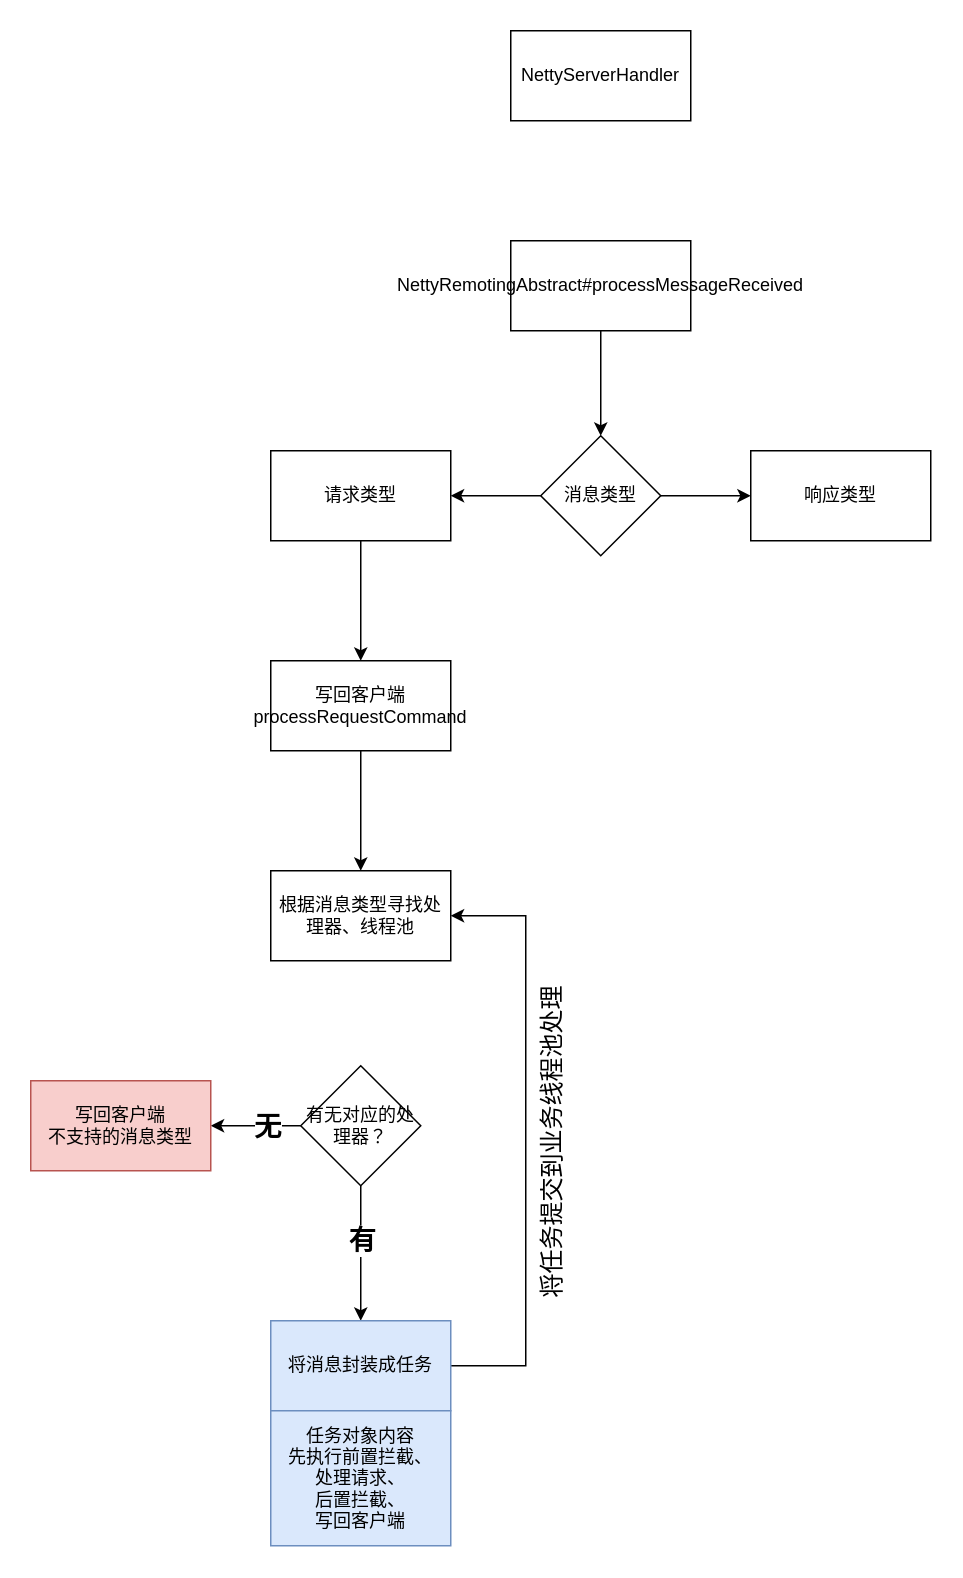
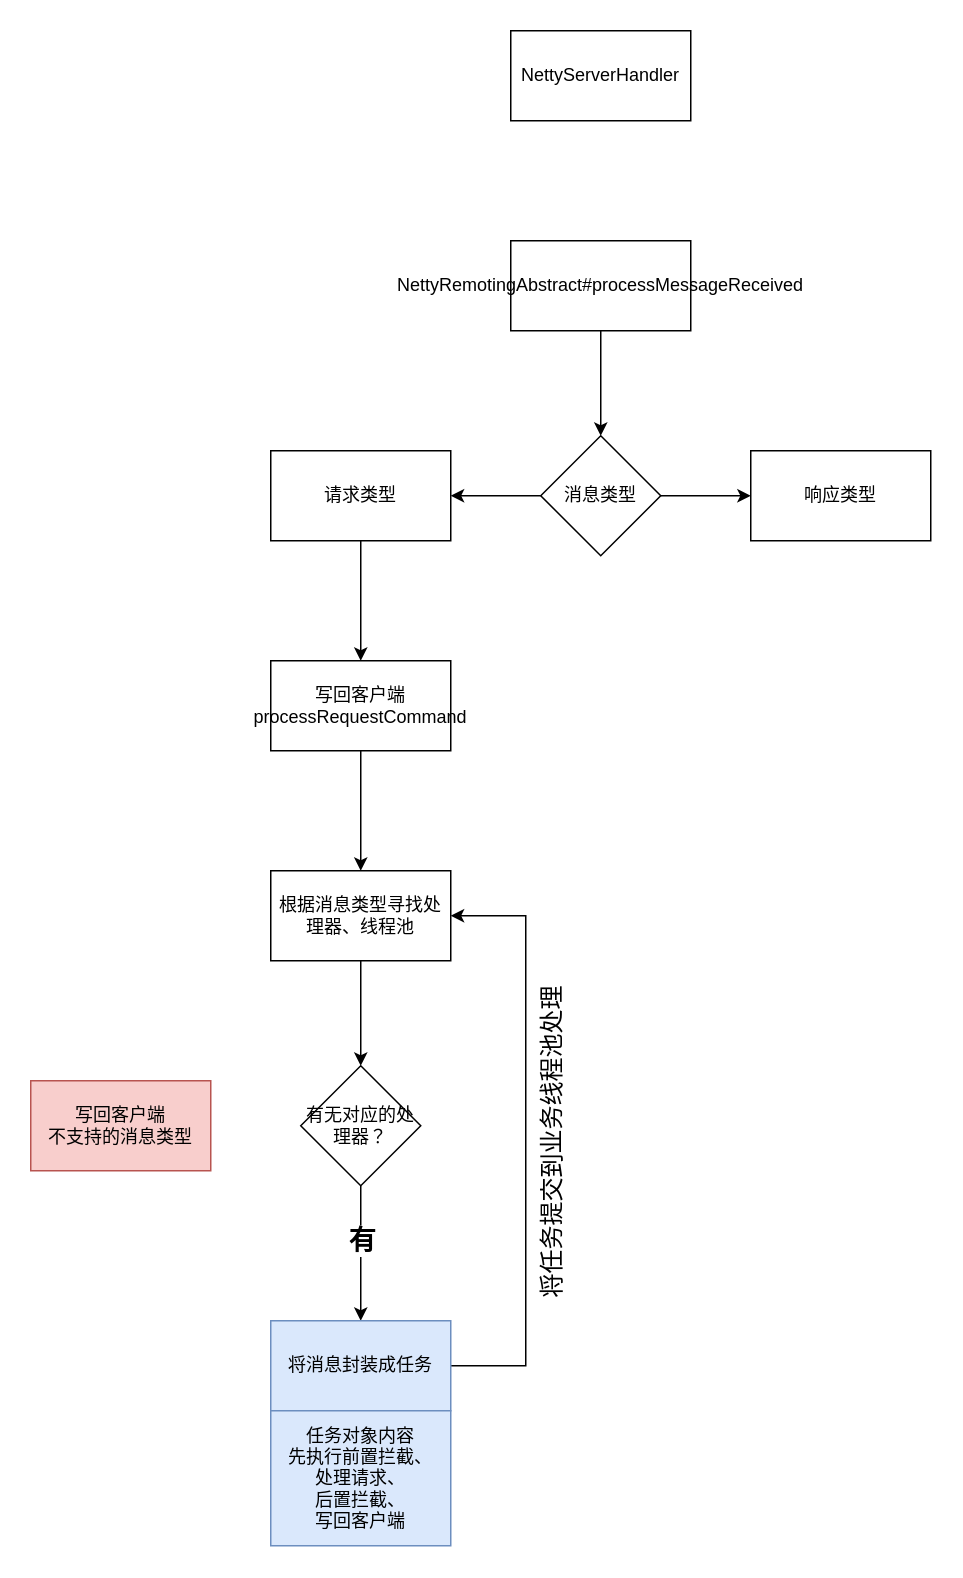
none -> (361, 1008)
(261, 1126) -> none
